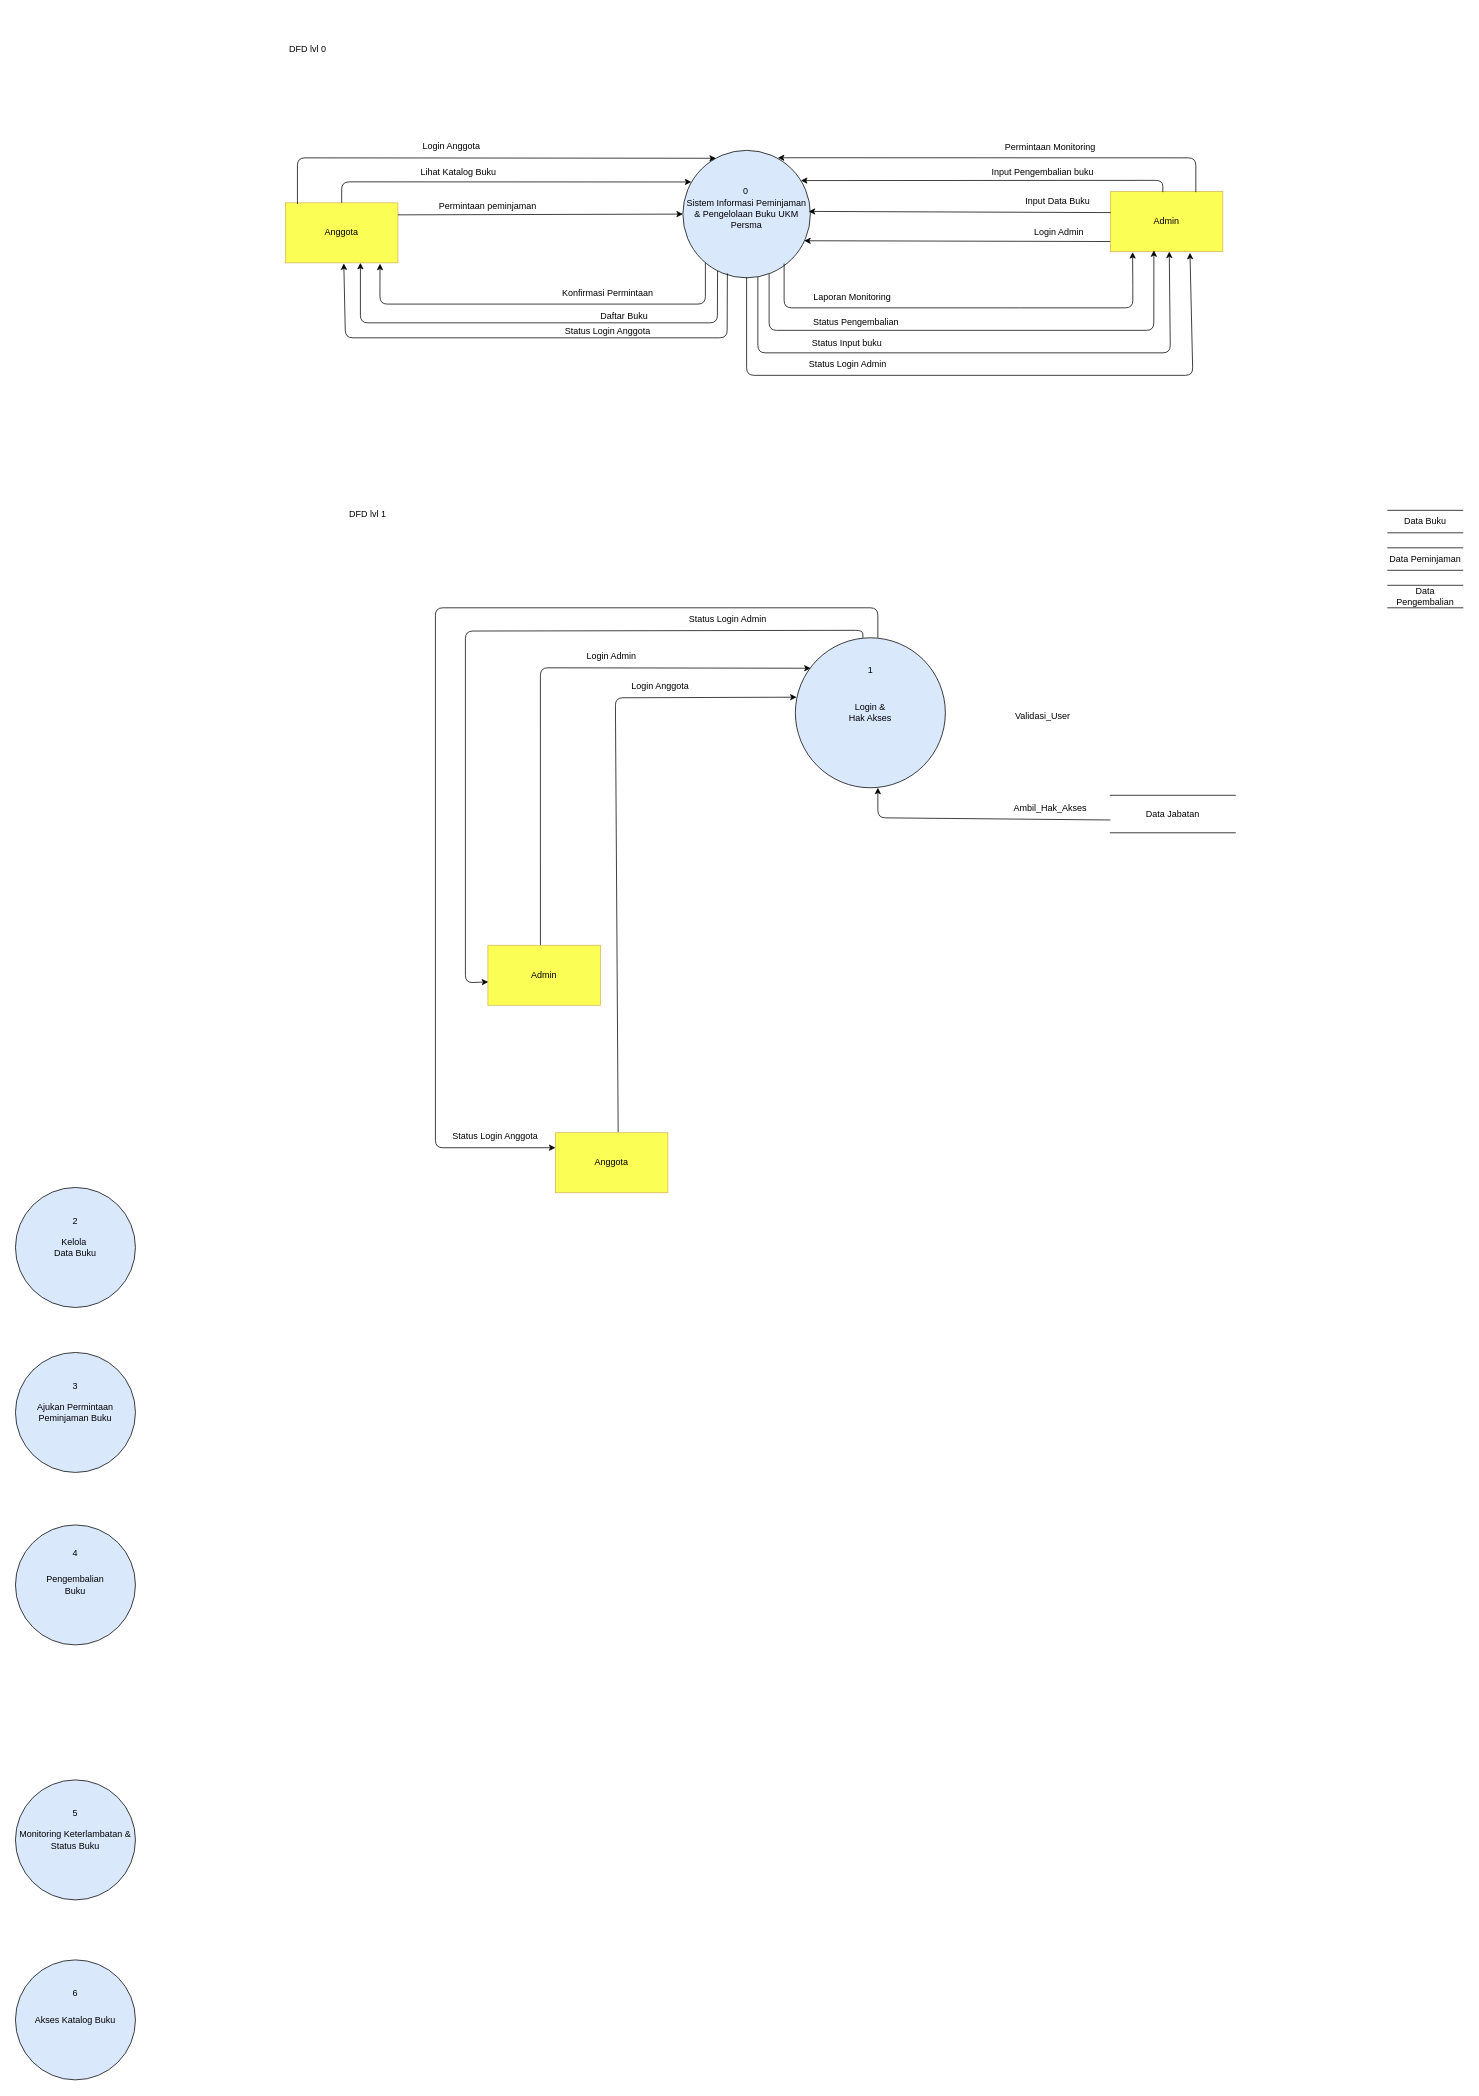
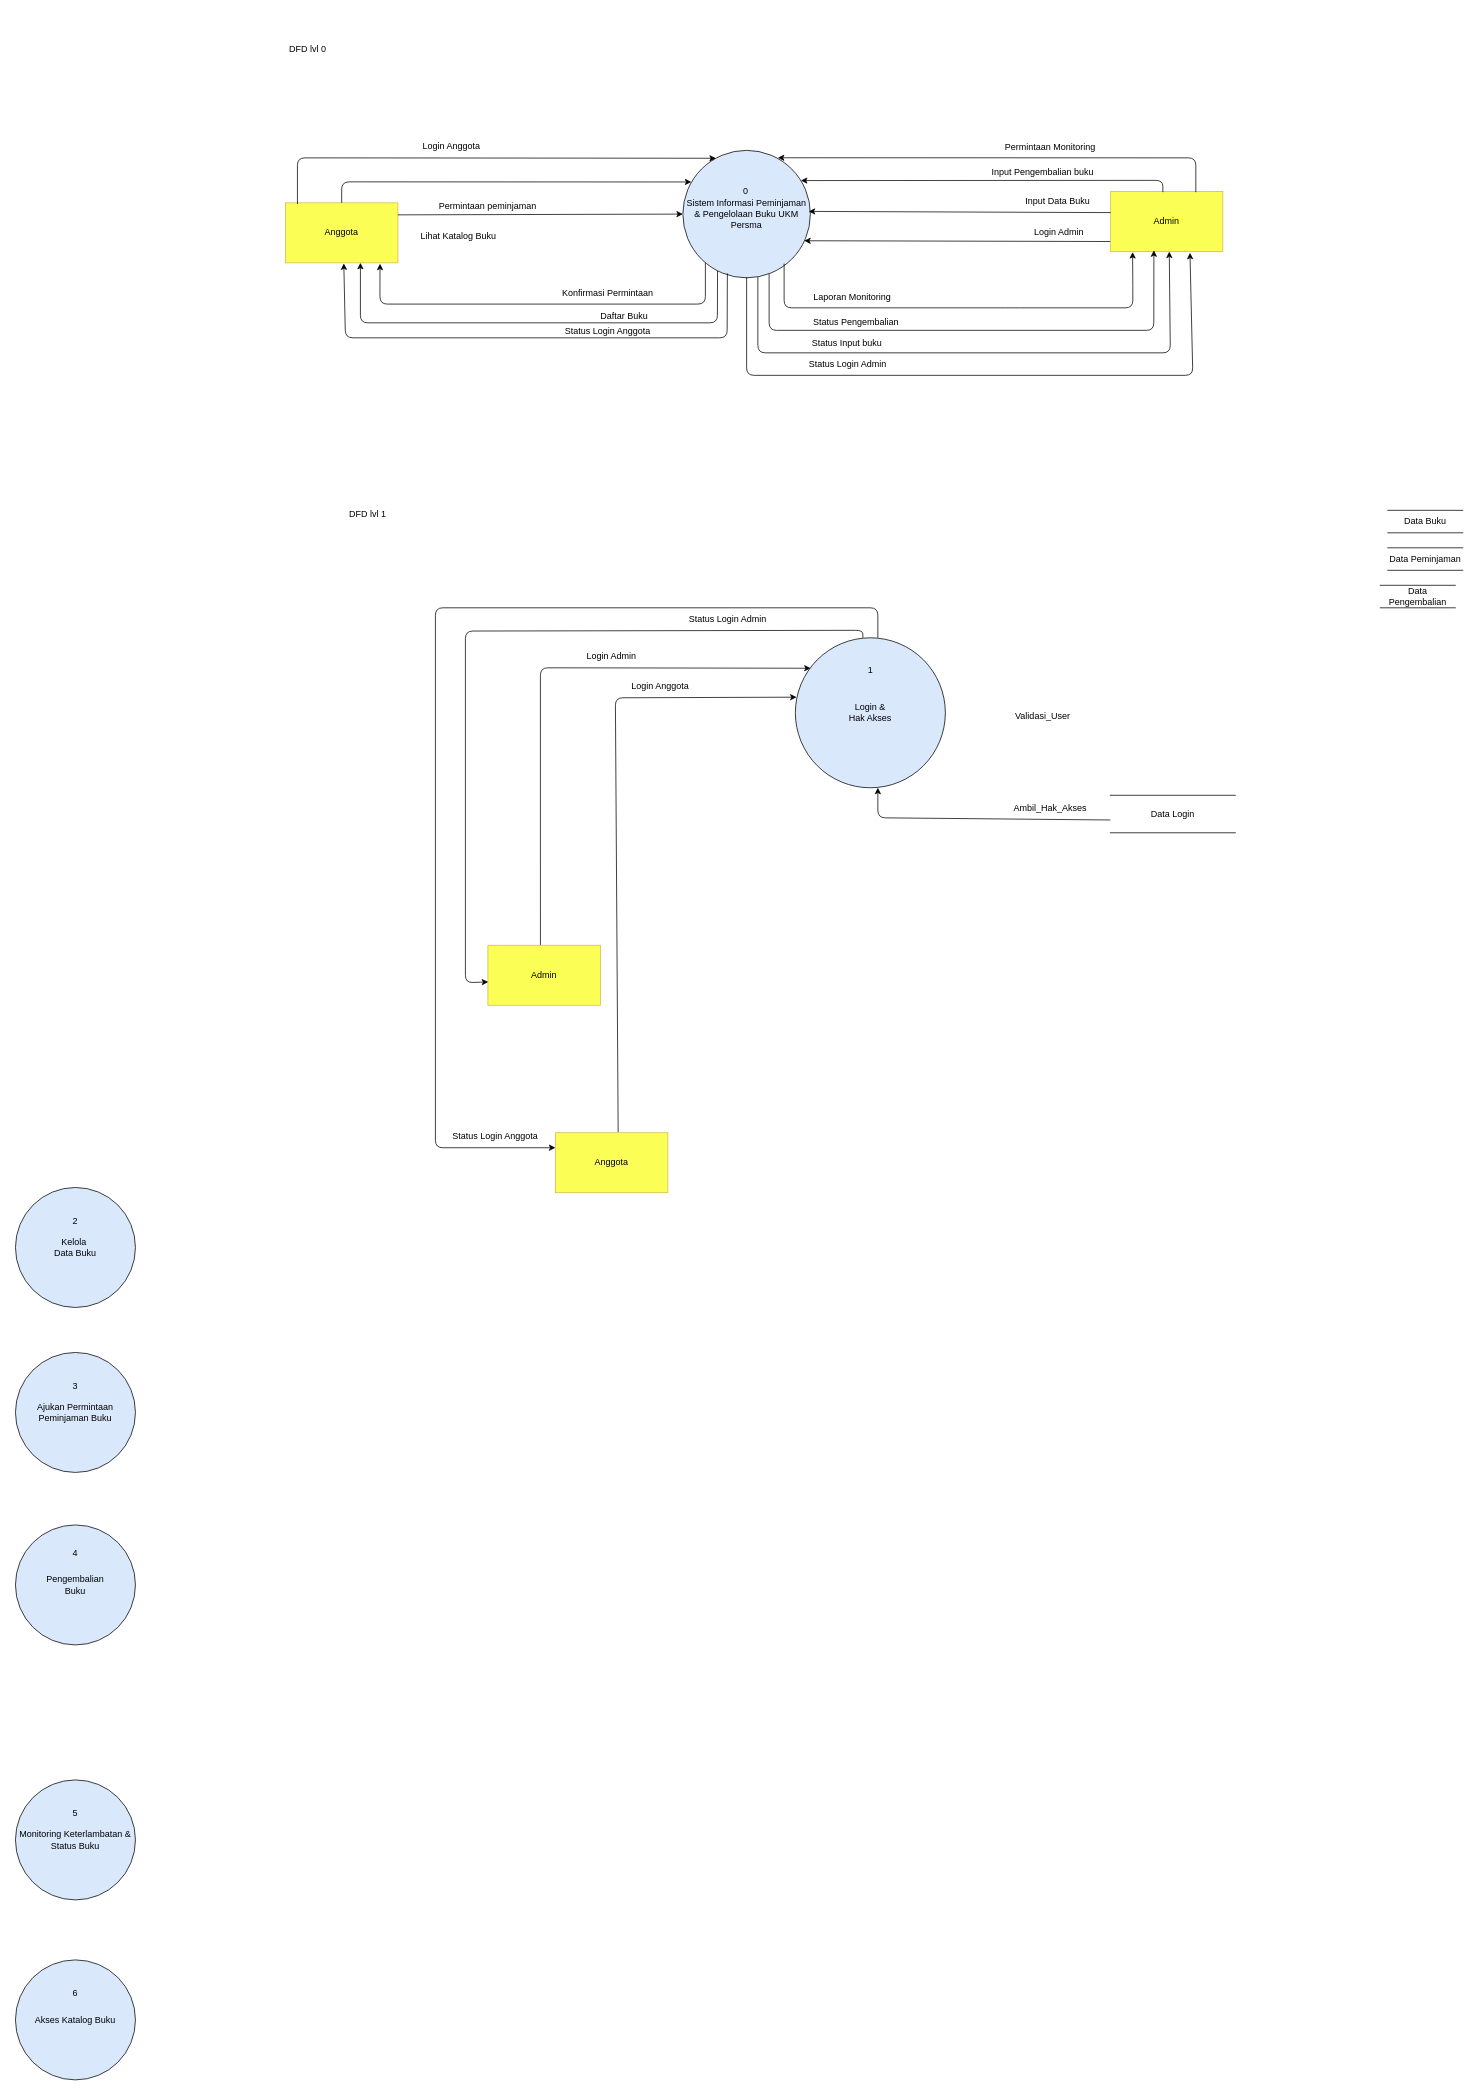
(459, 173) -> (459, 237)
(1425, 597) -> (1418, 597)
(1173, 814) -> (1173, 814)
